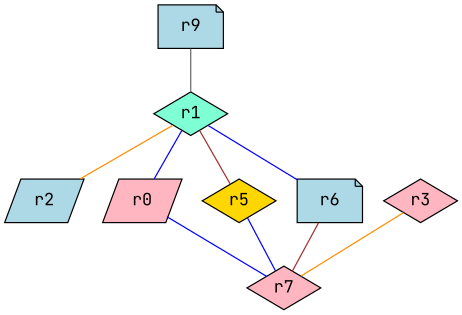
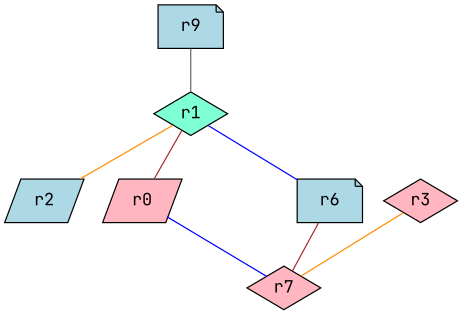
(168, 155) -> (168, 155)
(239, 201) -> none
